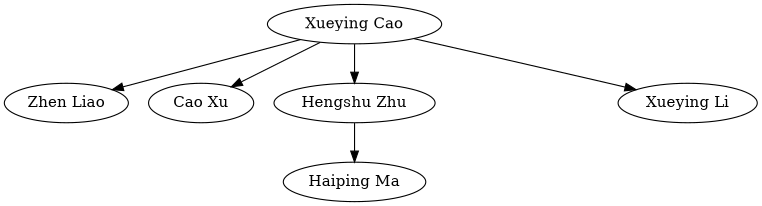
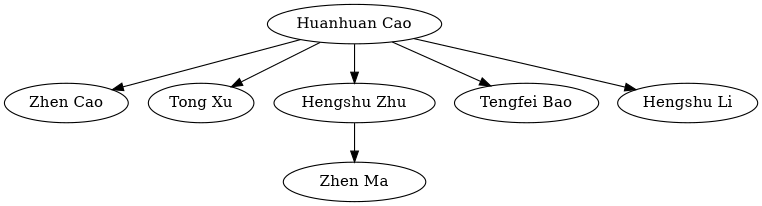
(355, 24) -> (355, 24)
(66, 103) -> (66, 103)
(201, 103) -> (201, 103)
none -> (527, 103)
(688, 103) -> (688, 103)
(355, 182) -> (355, 182)
